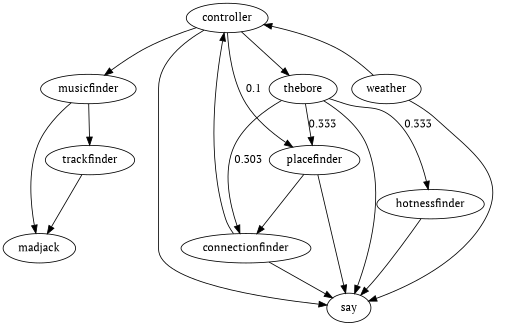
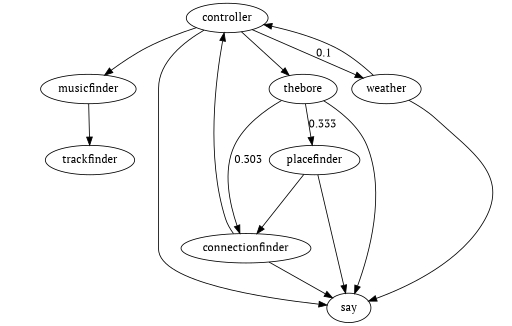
(242, 96) -> (304, 52)
(431, 204) -> none
(39, 248) -> none
